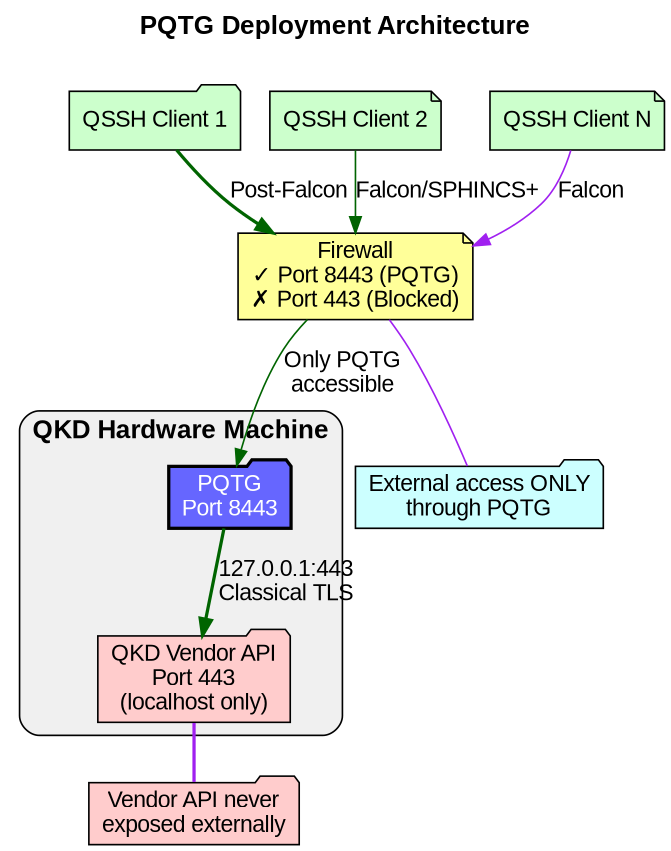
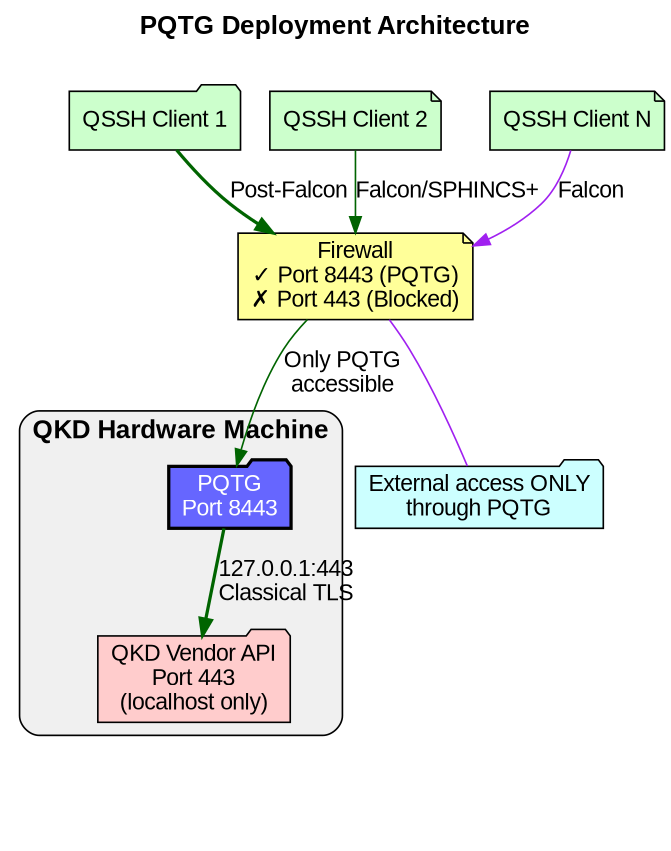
(194, 814) -> none
